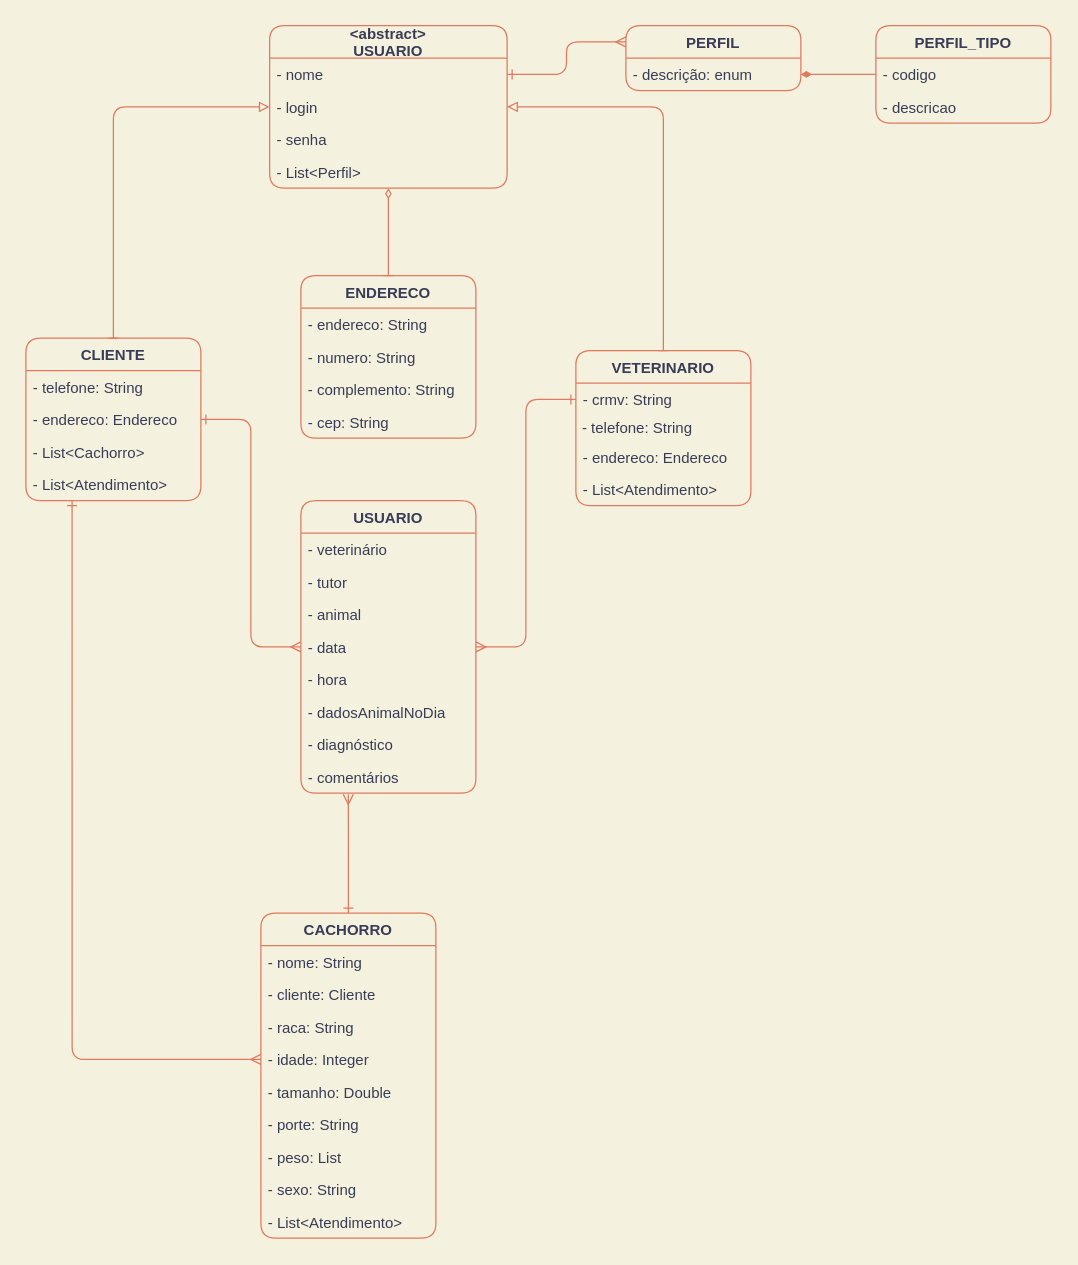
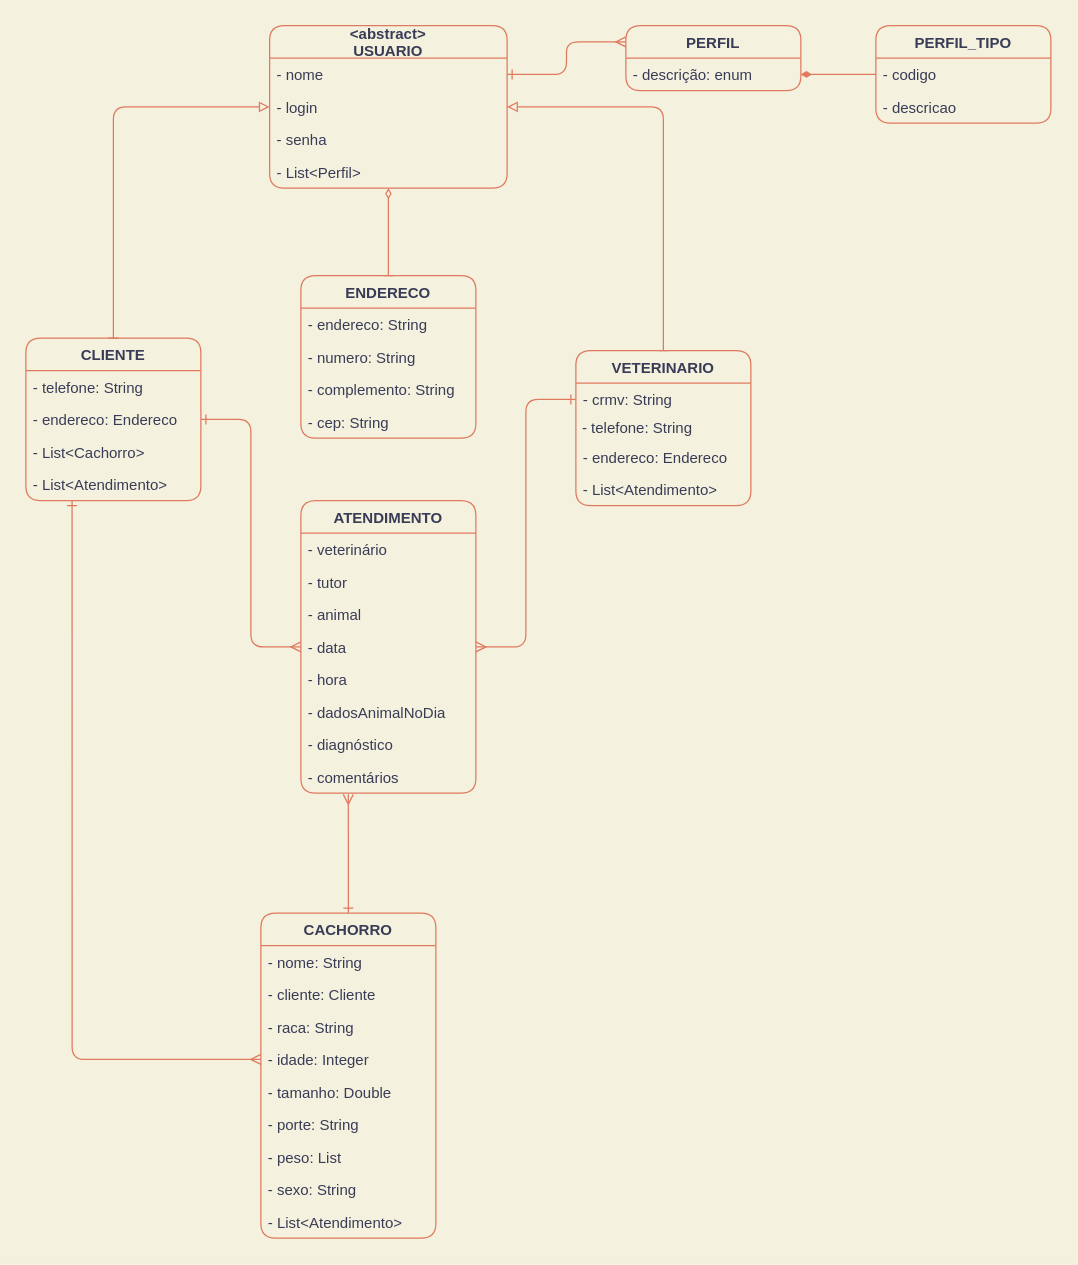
(388, 518) -> (388, 518)
